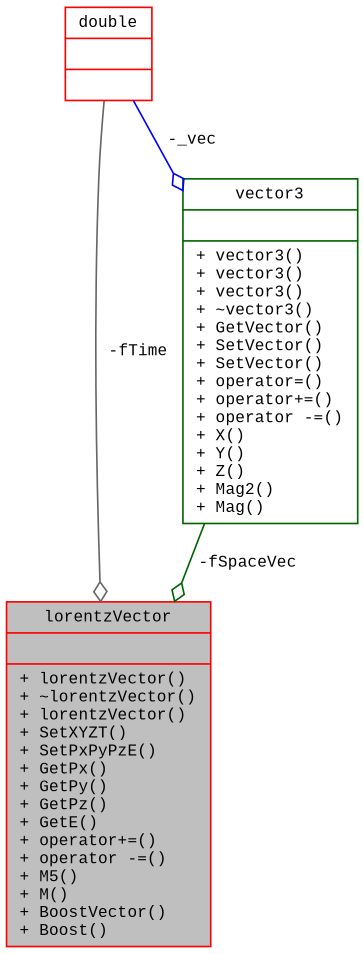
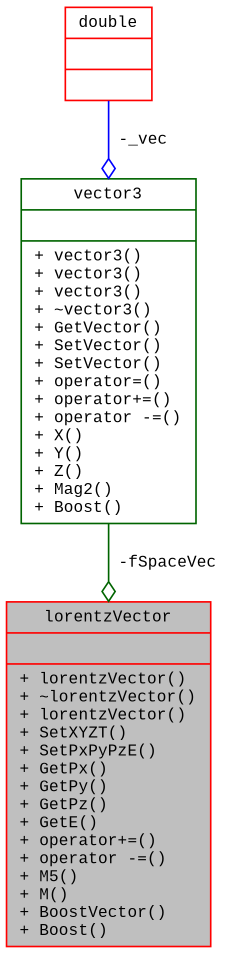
(96, 341) -> none
(231, 507) -> (79, 507)
